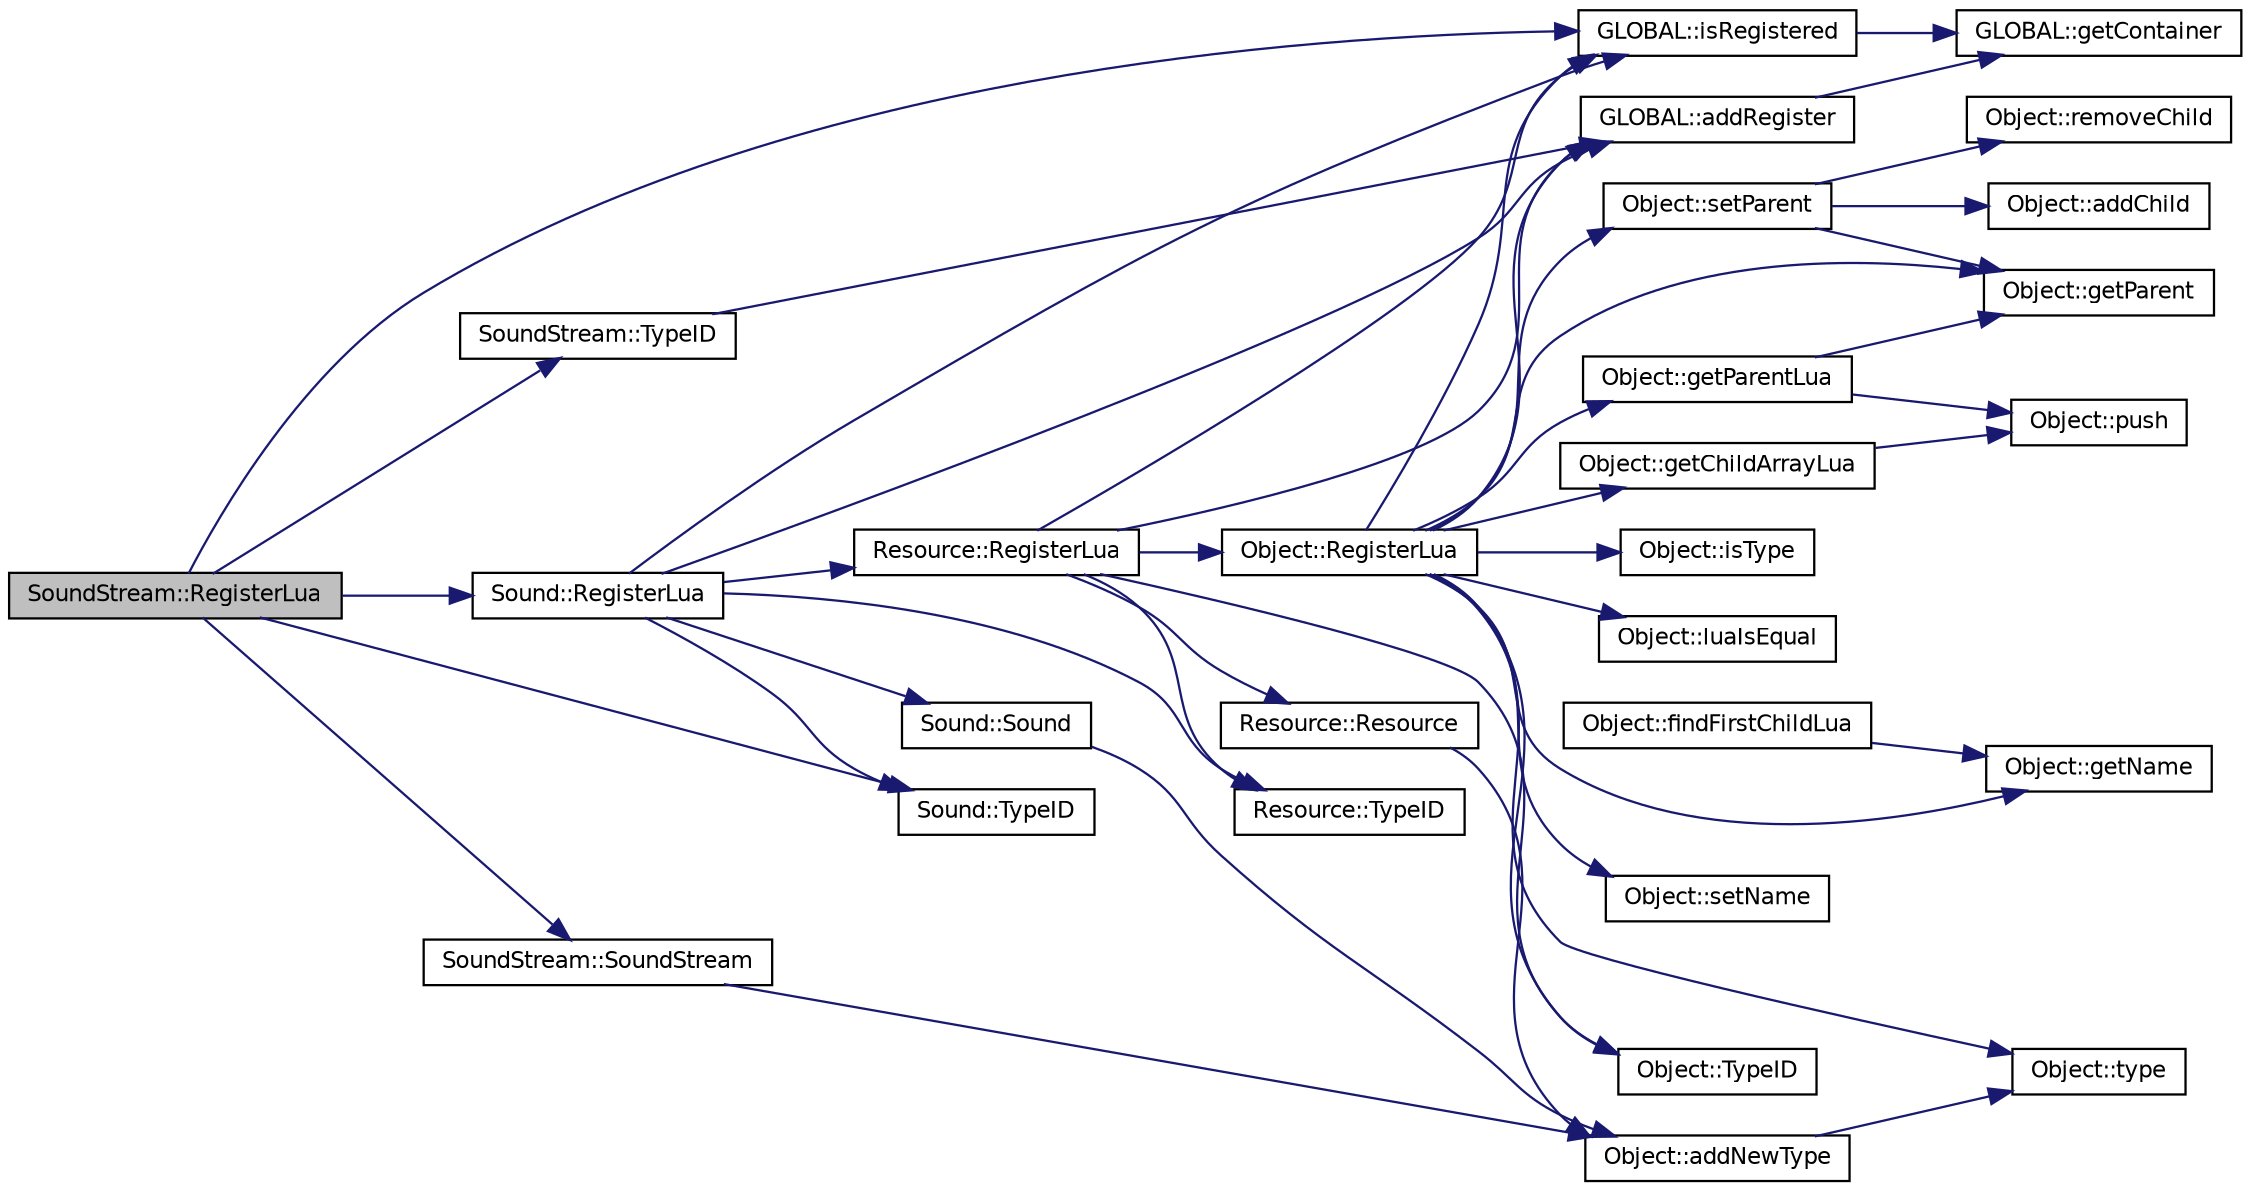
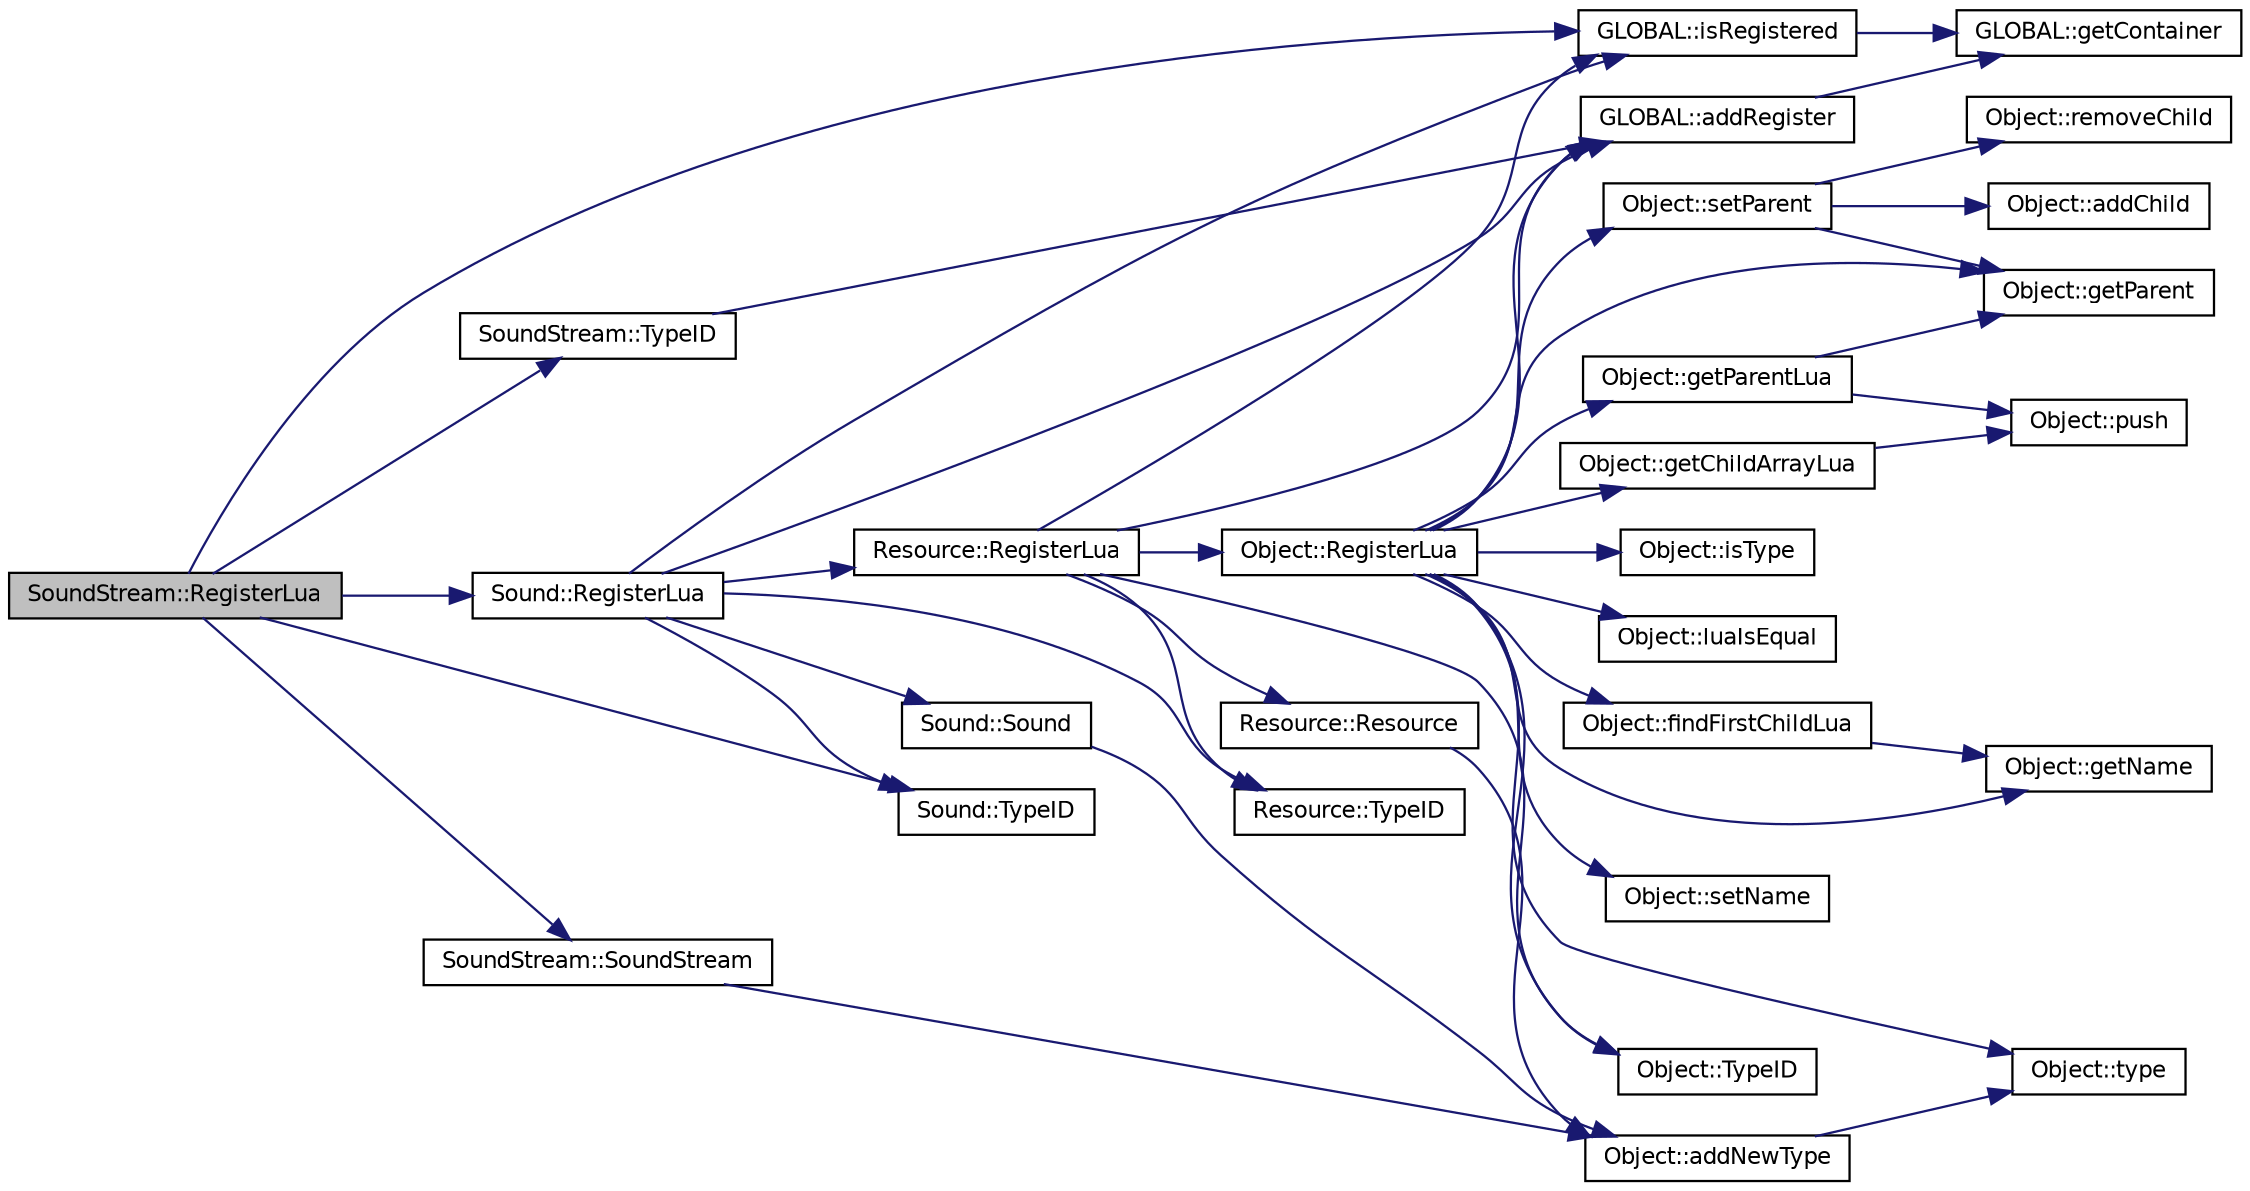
(1486, 302) -> (1523, 650)
